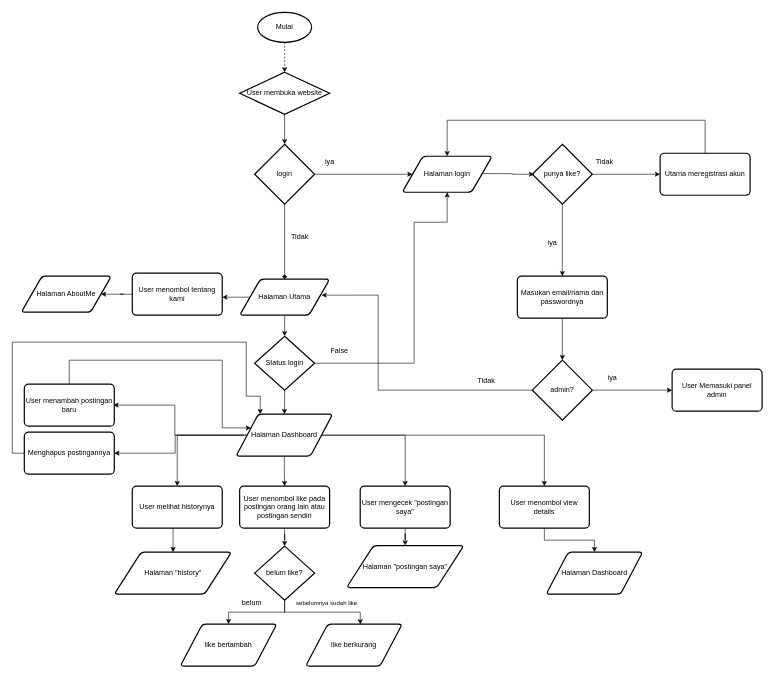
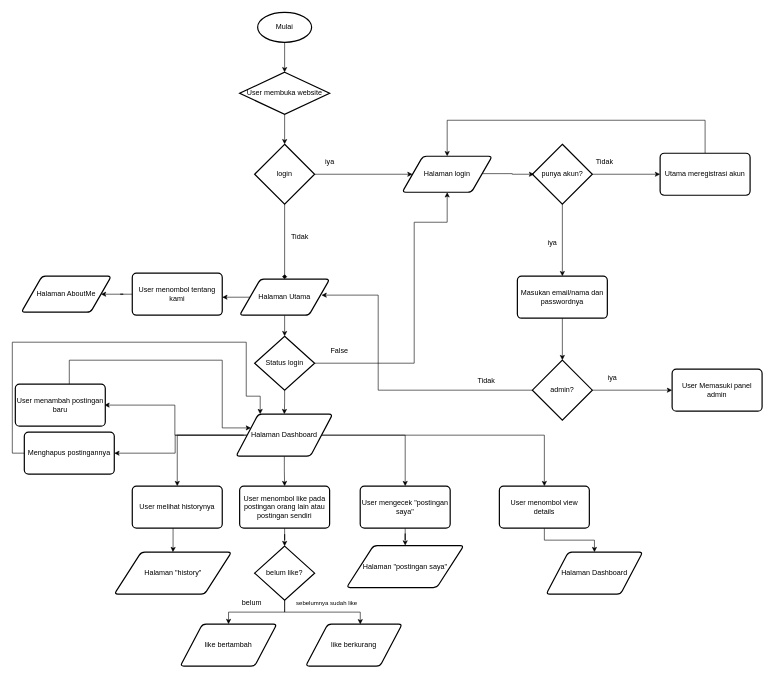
(285, 55) -> (285, 55)
(563, 174) -> (563, 174)
(69, 405) -> (60, 405)
